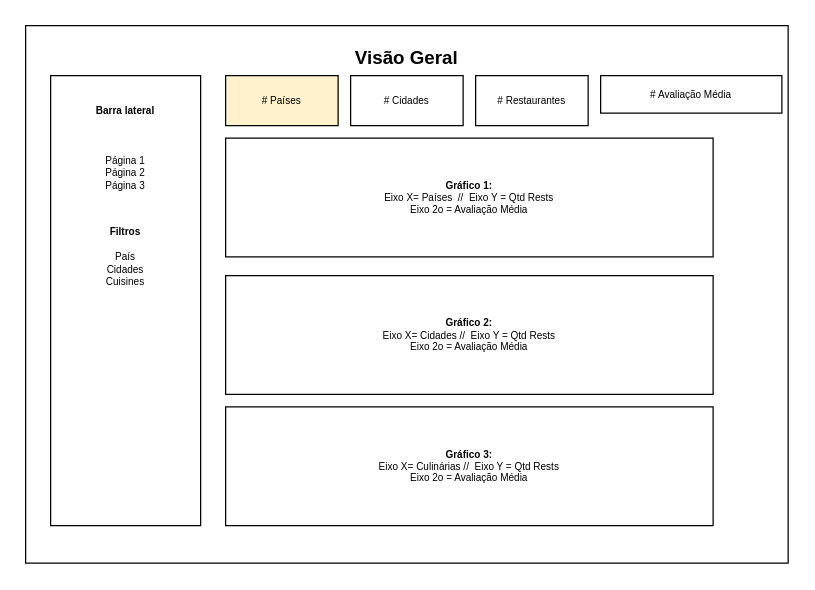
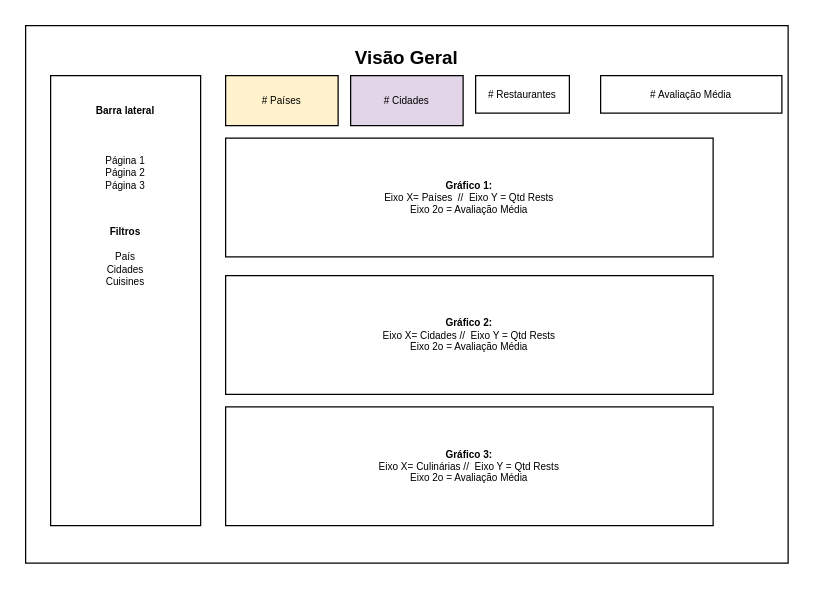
(407, 101) -> (407, 101)
(532, 101) -> (523, 94)
